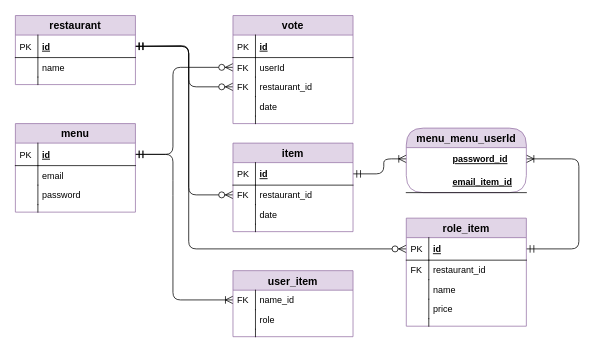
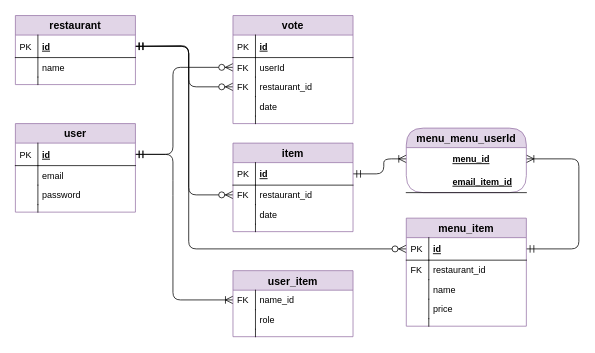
(75, 134) -> (75, 134)
(479, 159) -> (469, 159)
(466, 228) -> (466, 228)
